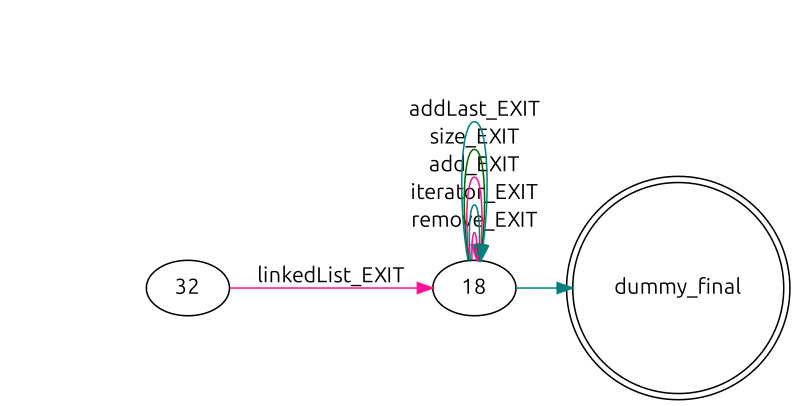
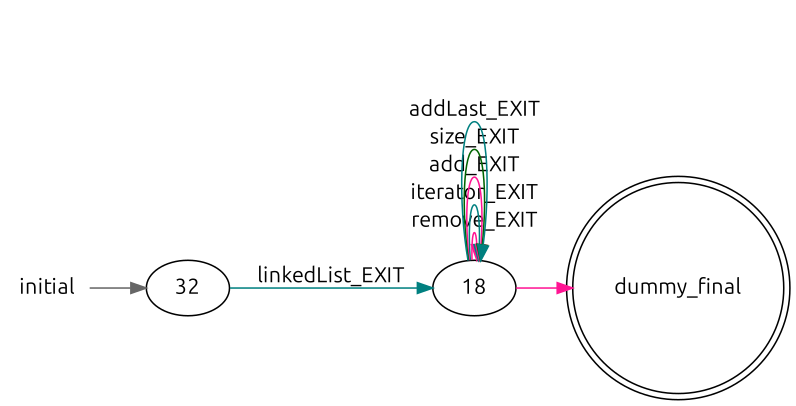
none -> (48, 288)
(324, 288) -> (324, 288)
(537, 288) -> (537, 288)
